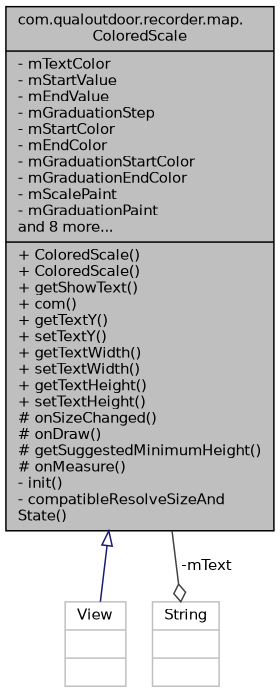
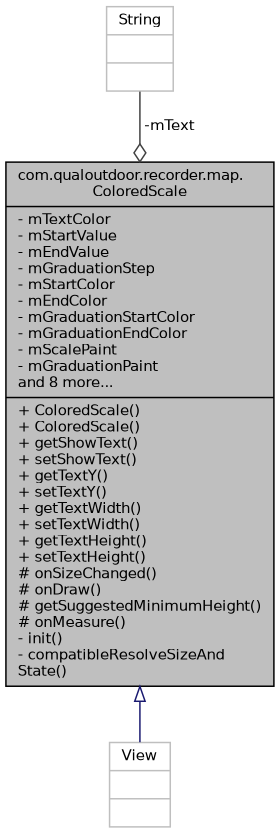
(47, 304) -> (78, 460)
(175, 557) -> (140, 118)
